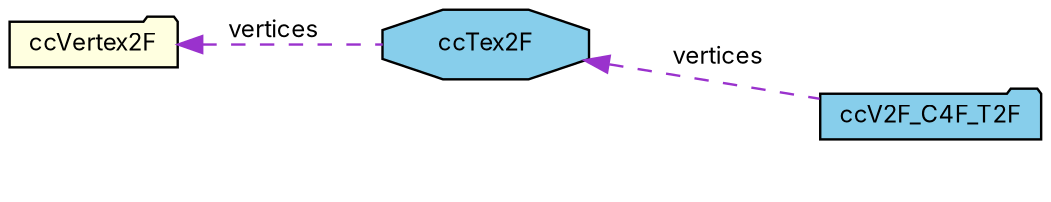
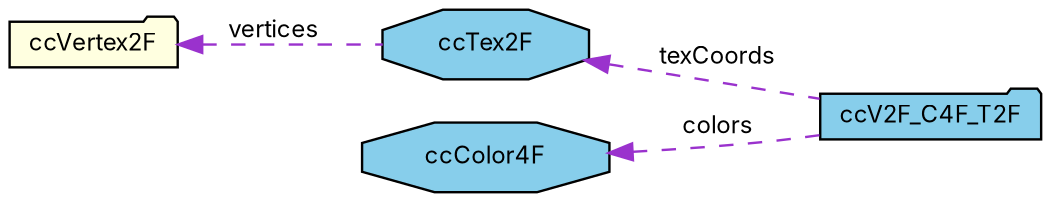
(715, 58) -> (715, 58)
none -> (486, 157)
